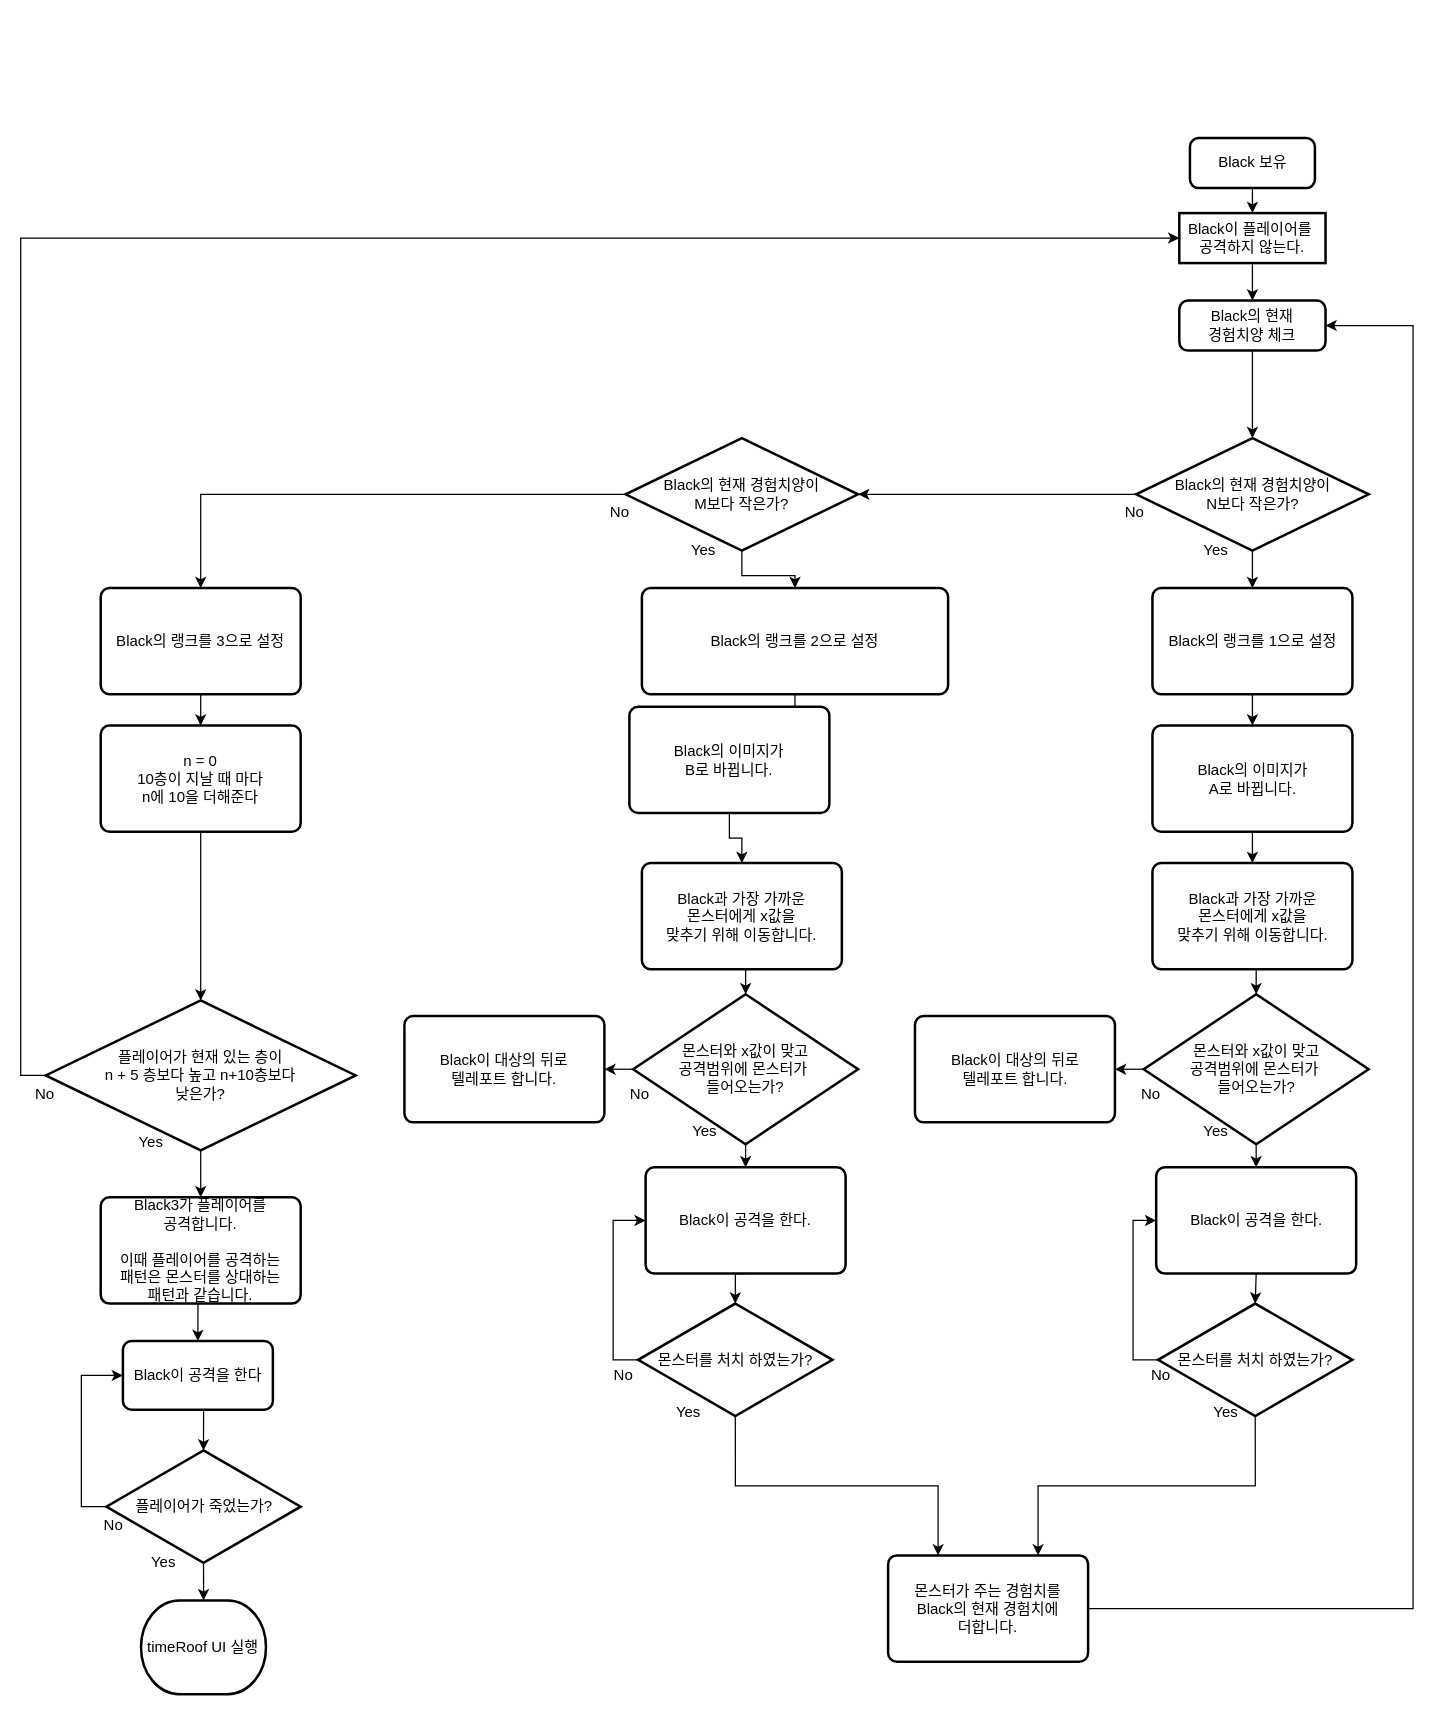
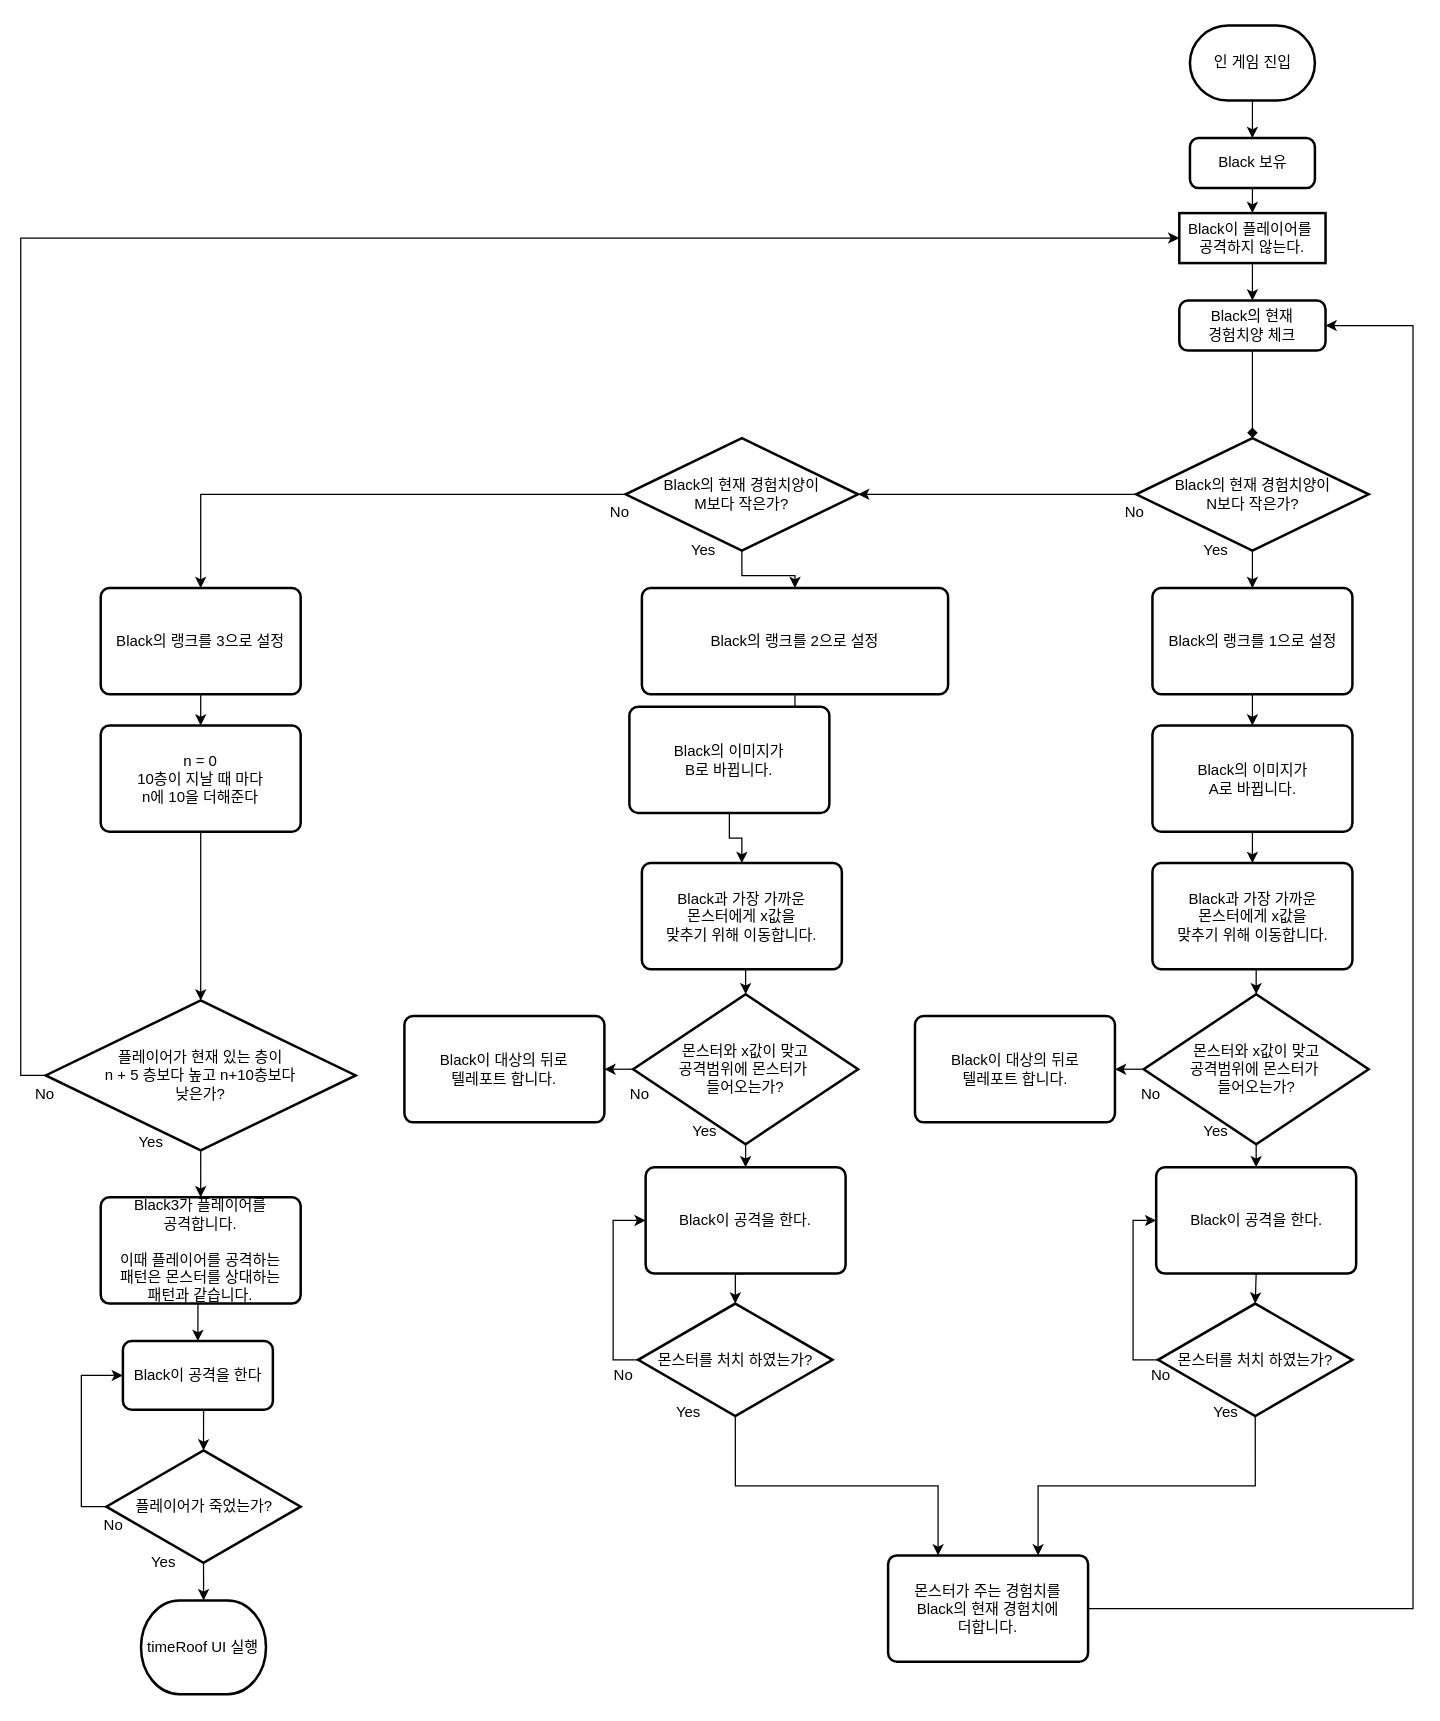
none -> (1253, 63)
none -> (1253, 115)
(1253, 428) -> (1253, 427)
